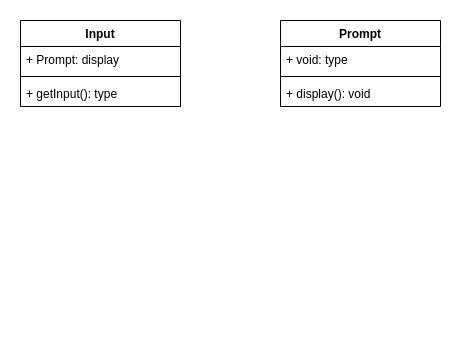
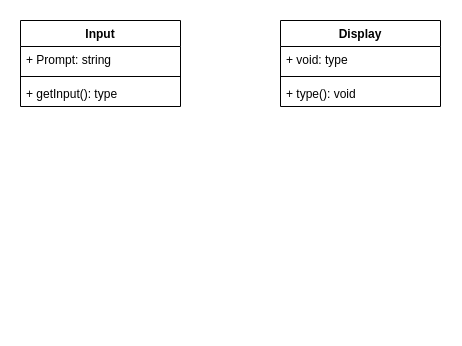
(361, 35) -> (361, 35)
(76, 61) -> (74, 61)
(334, 95) -> (327, 95)
